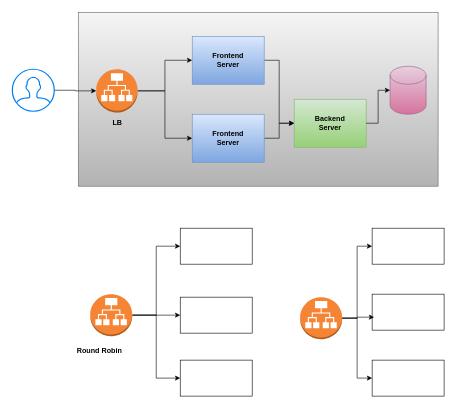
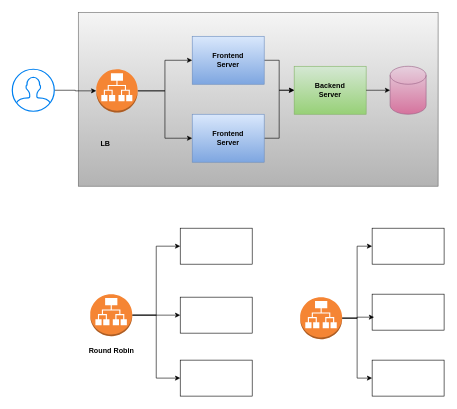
(117, 123) -> (105, 144)
(330, 123) -> (330, 90)
(99, 351) -> (111, 351)
